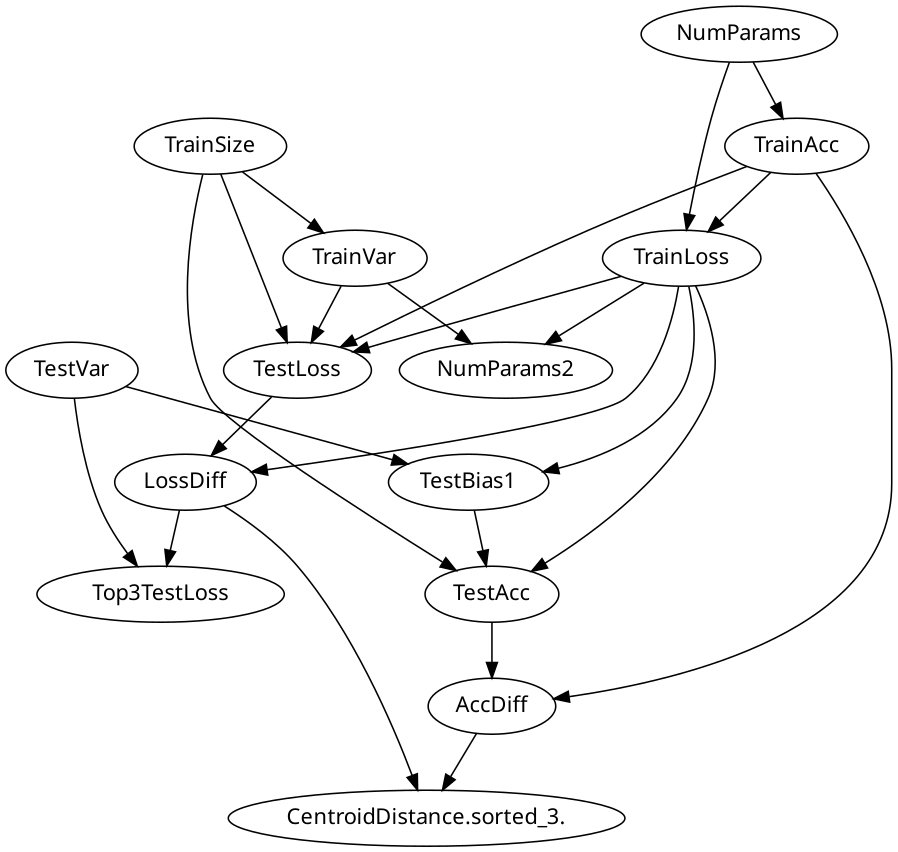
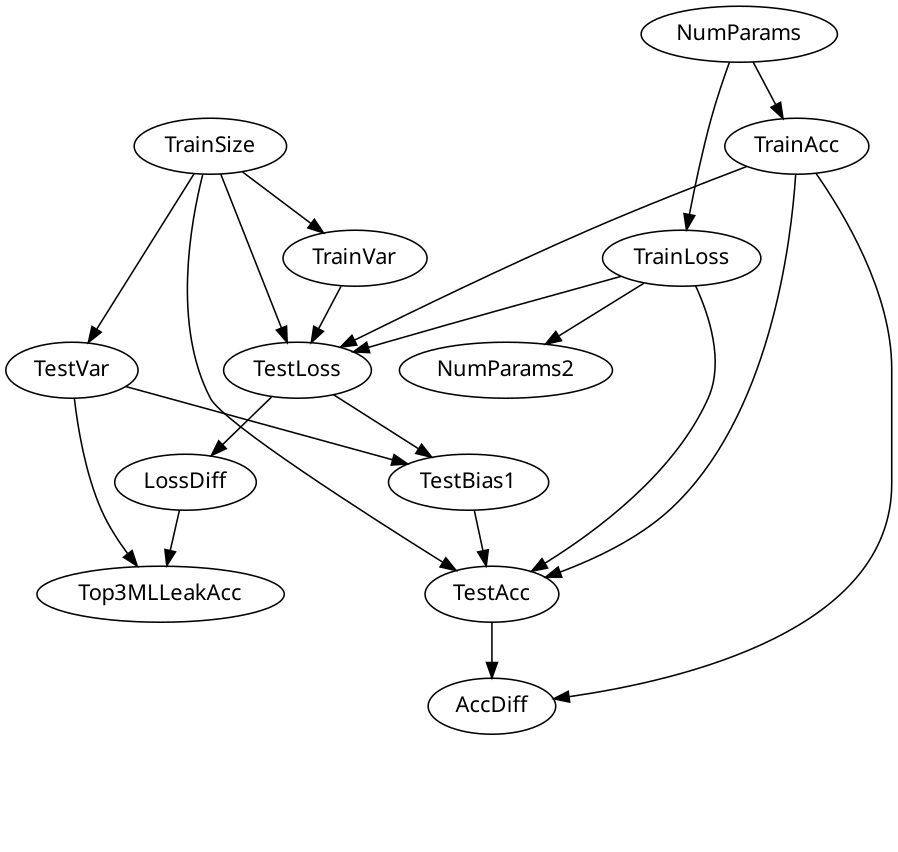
(745, 197) -> (738, 412)
none -> (145, 251)
(430, 314) -> none
(669, 408) -> (376, 422)
(510, 430) -> none
(161, 594) -> (161, 594)
(427, 818) -> none
